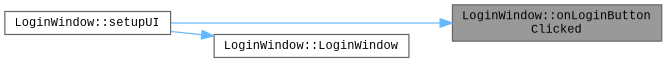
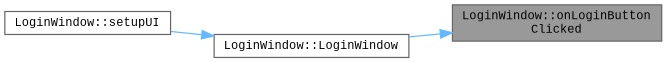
(306, 23) -> (425, 35)
